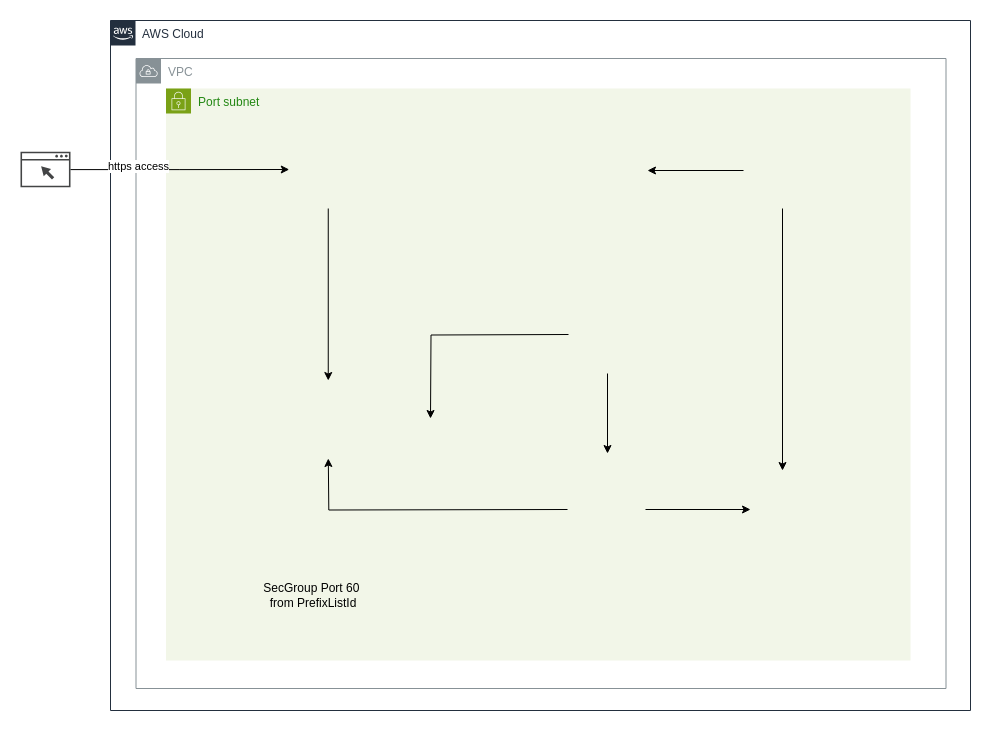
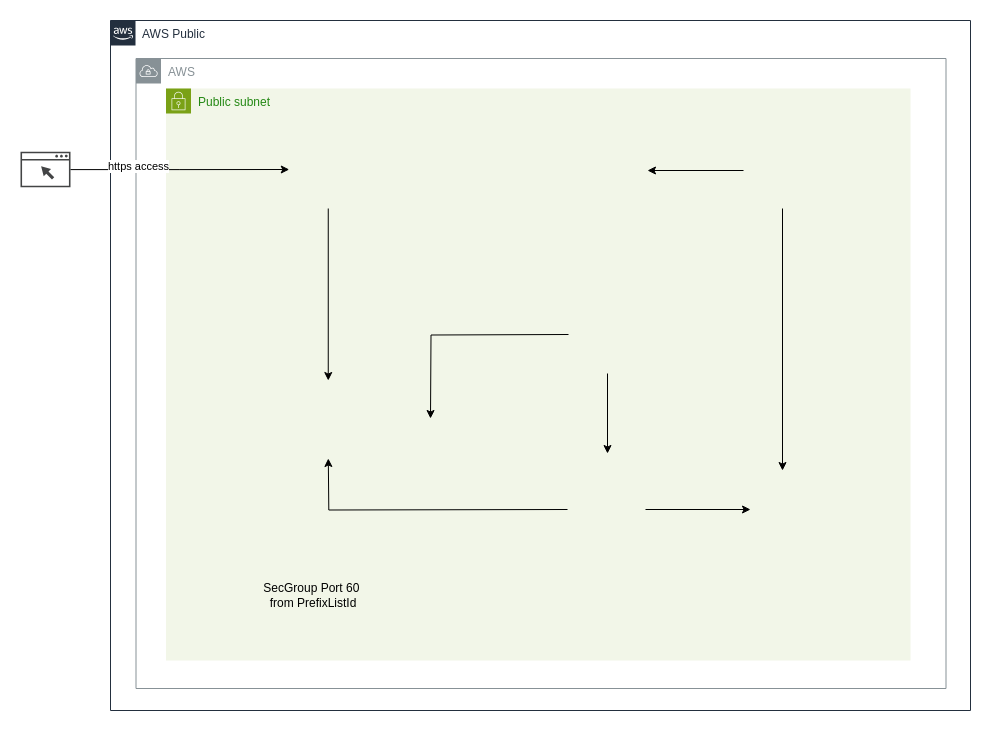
(170, 35) -> (171, 35)
(179, 73) -> (179, 73)
(234, 103) -> (238, 103)
